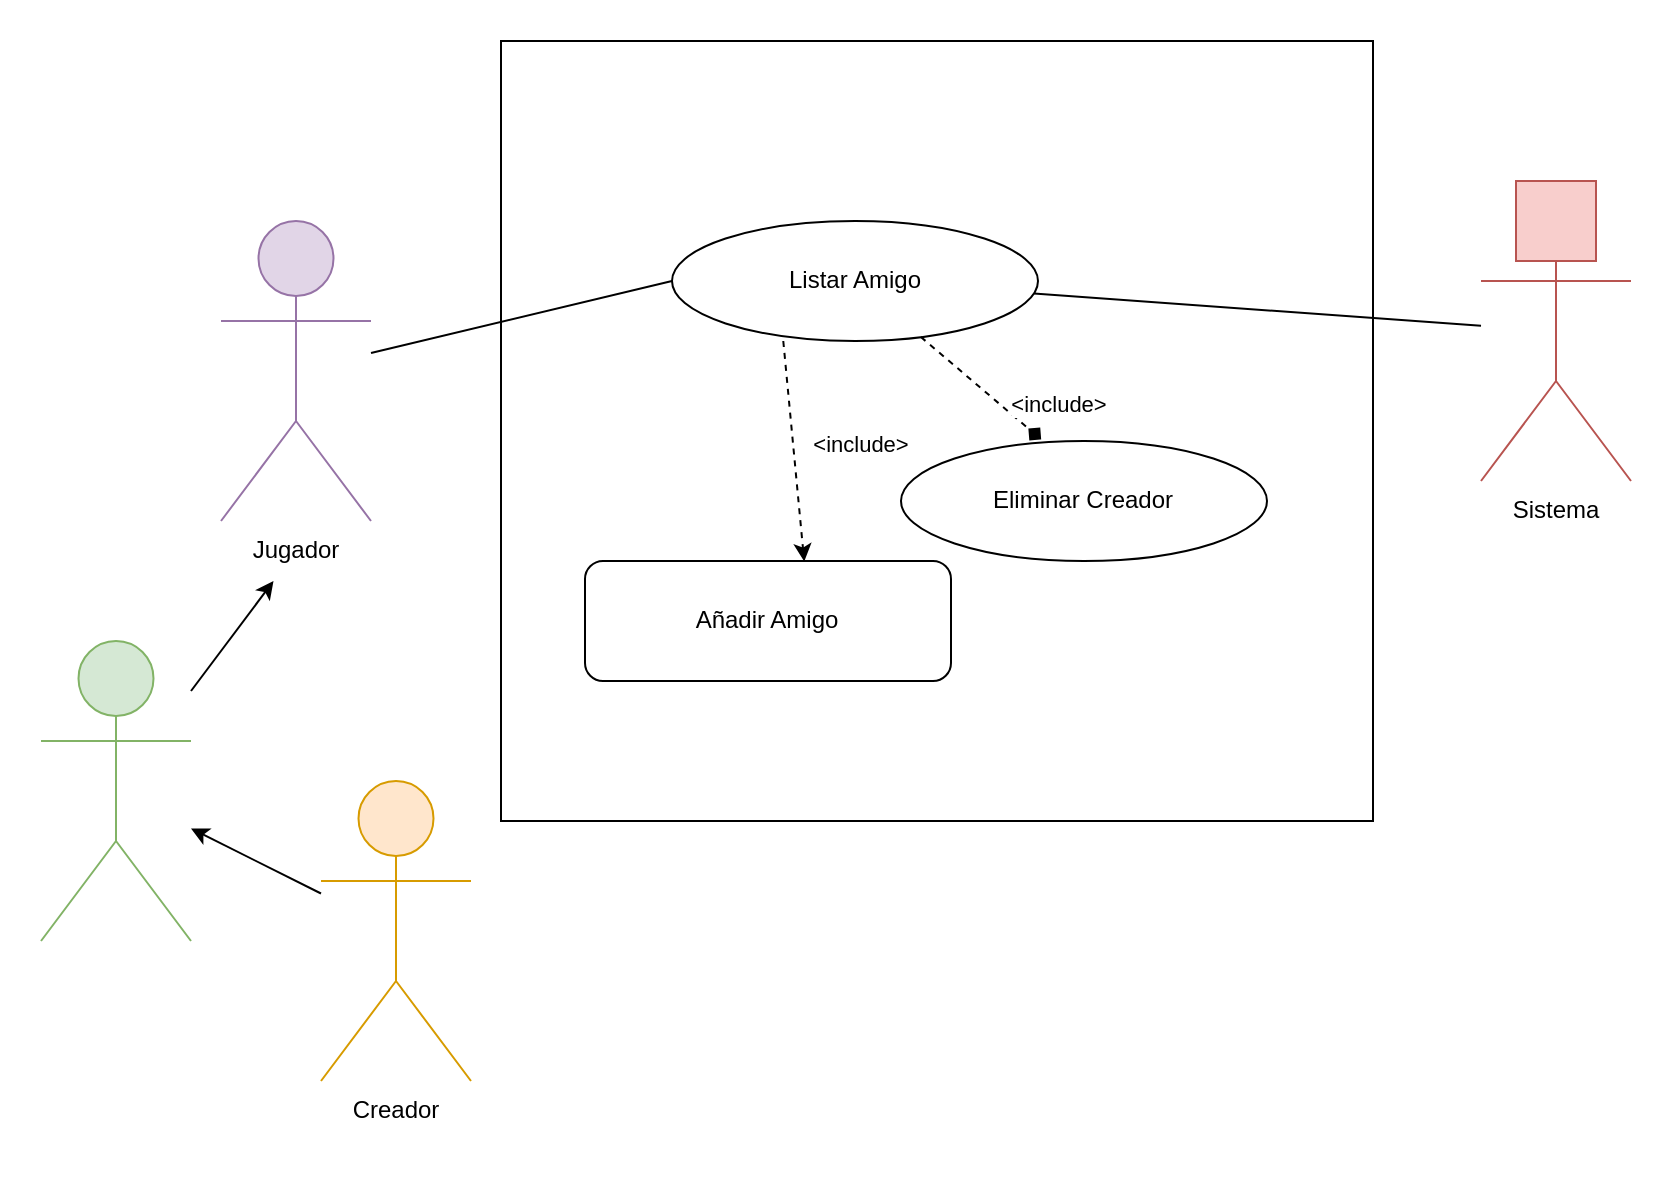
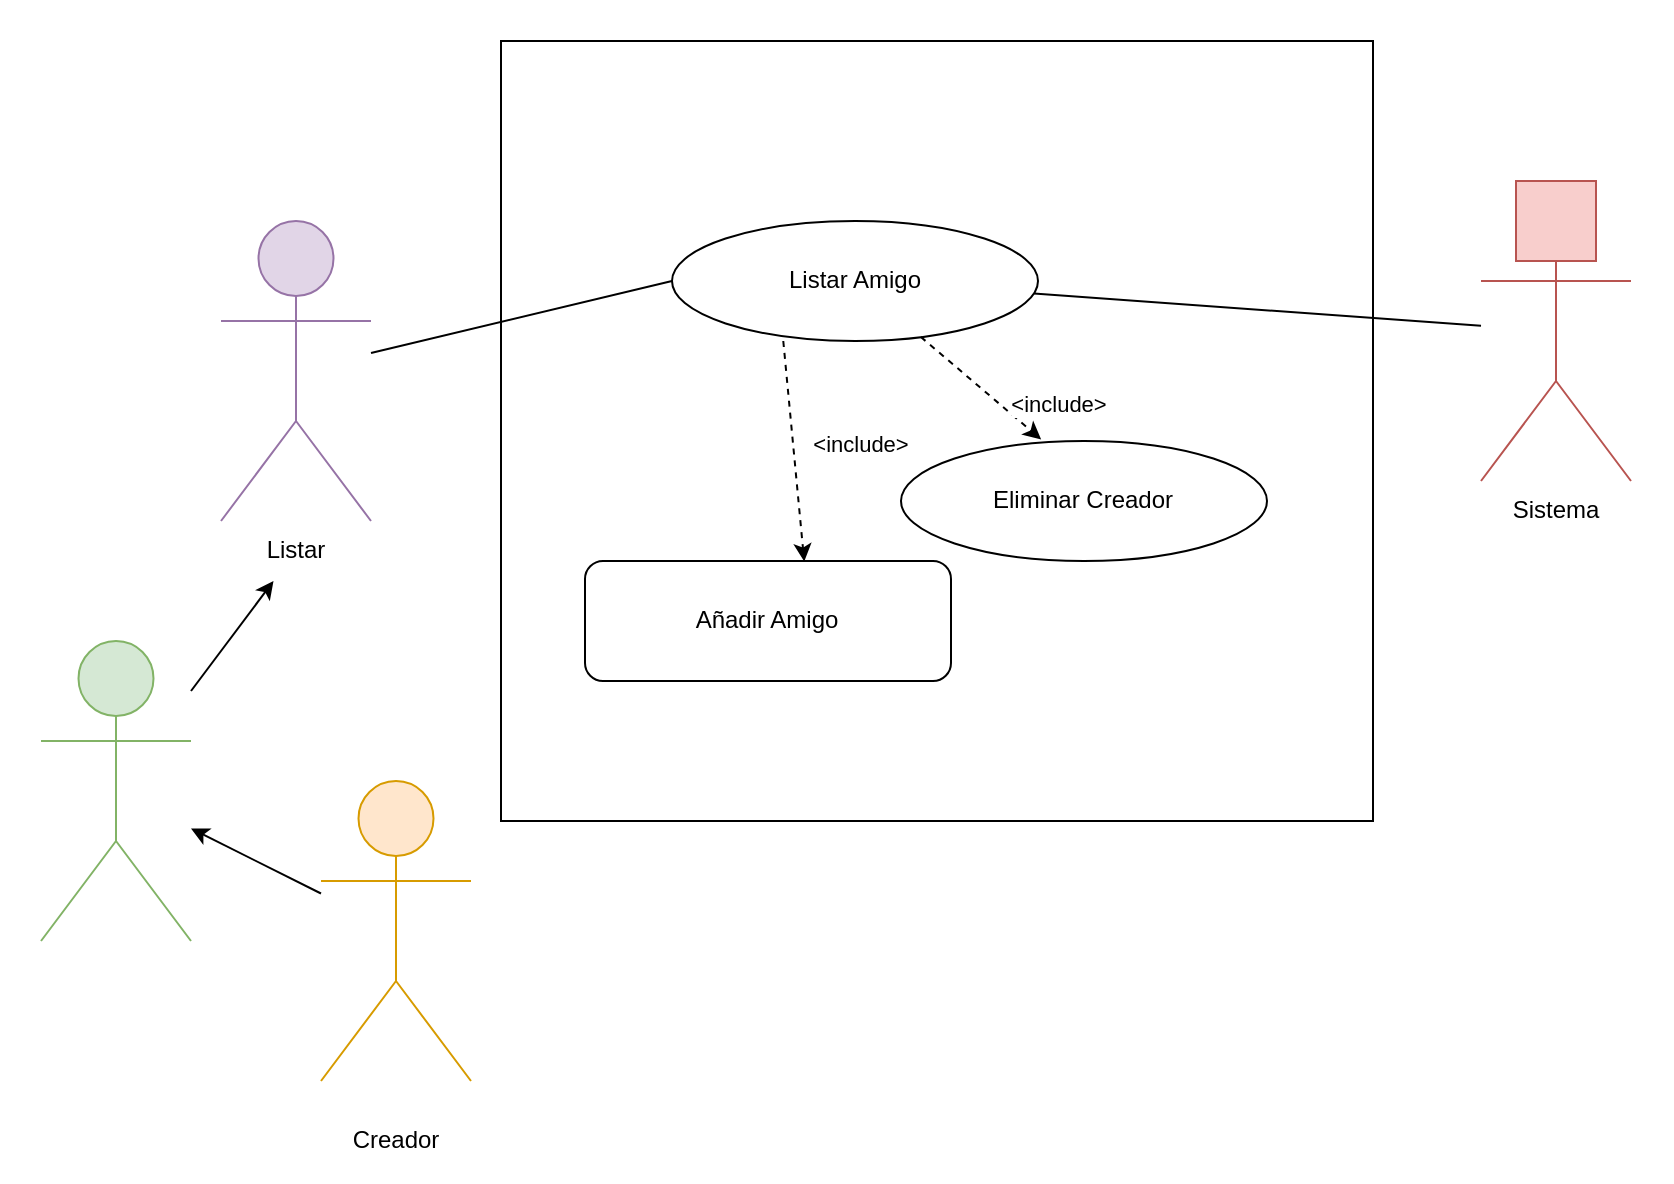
(1028, 428) -> (1028, 429)
(297, 551) -> (297, 551)
(396, 1111) -> (396, 1141)
